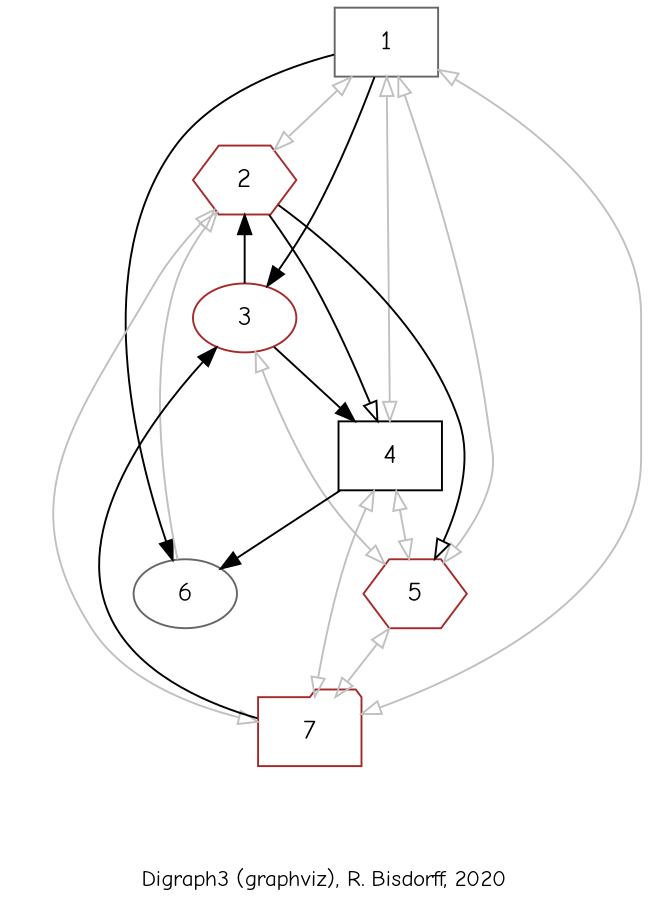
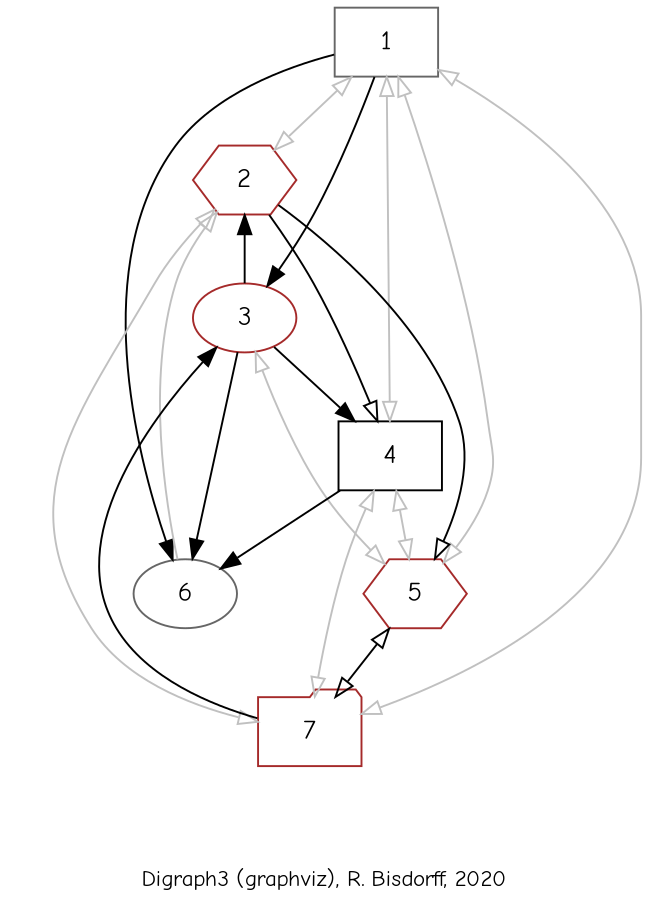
none -> (217, 446)
(362, 663) -> (362, 663)
